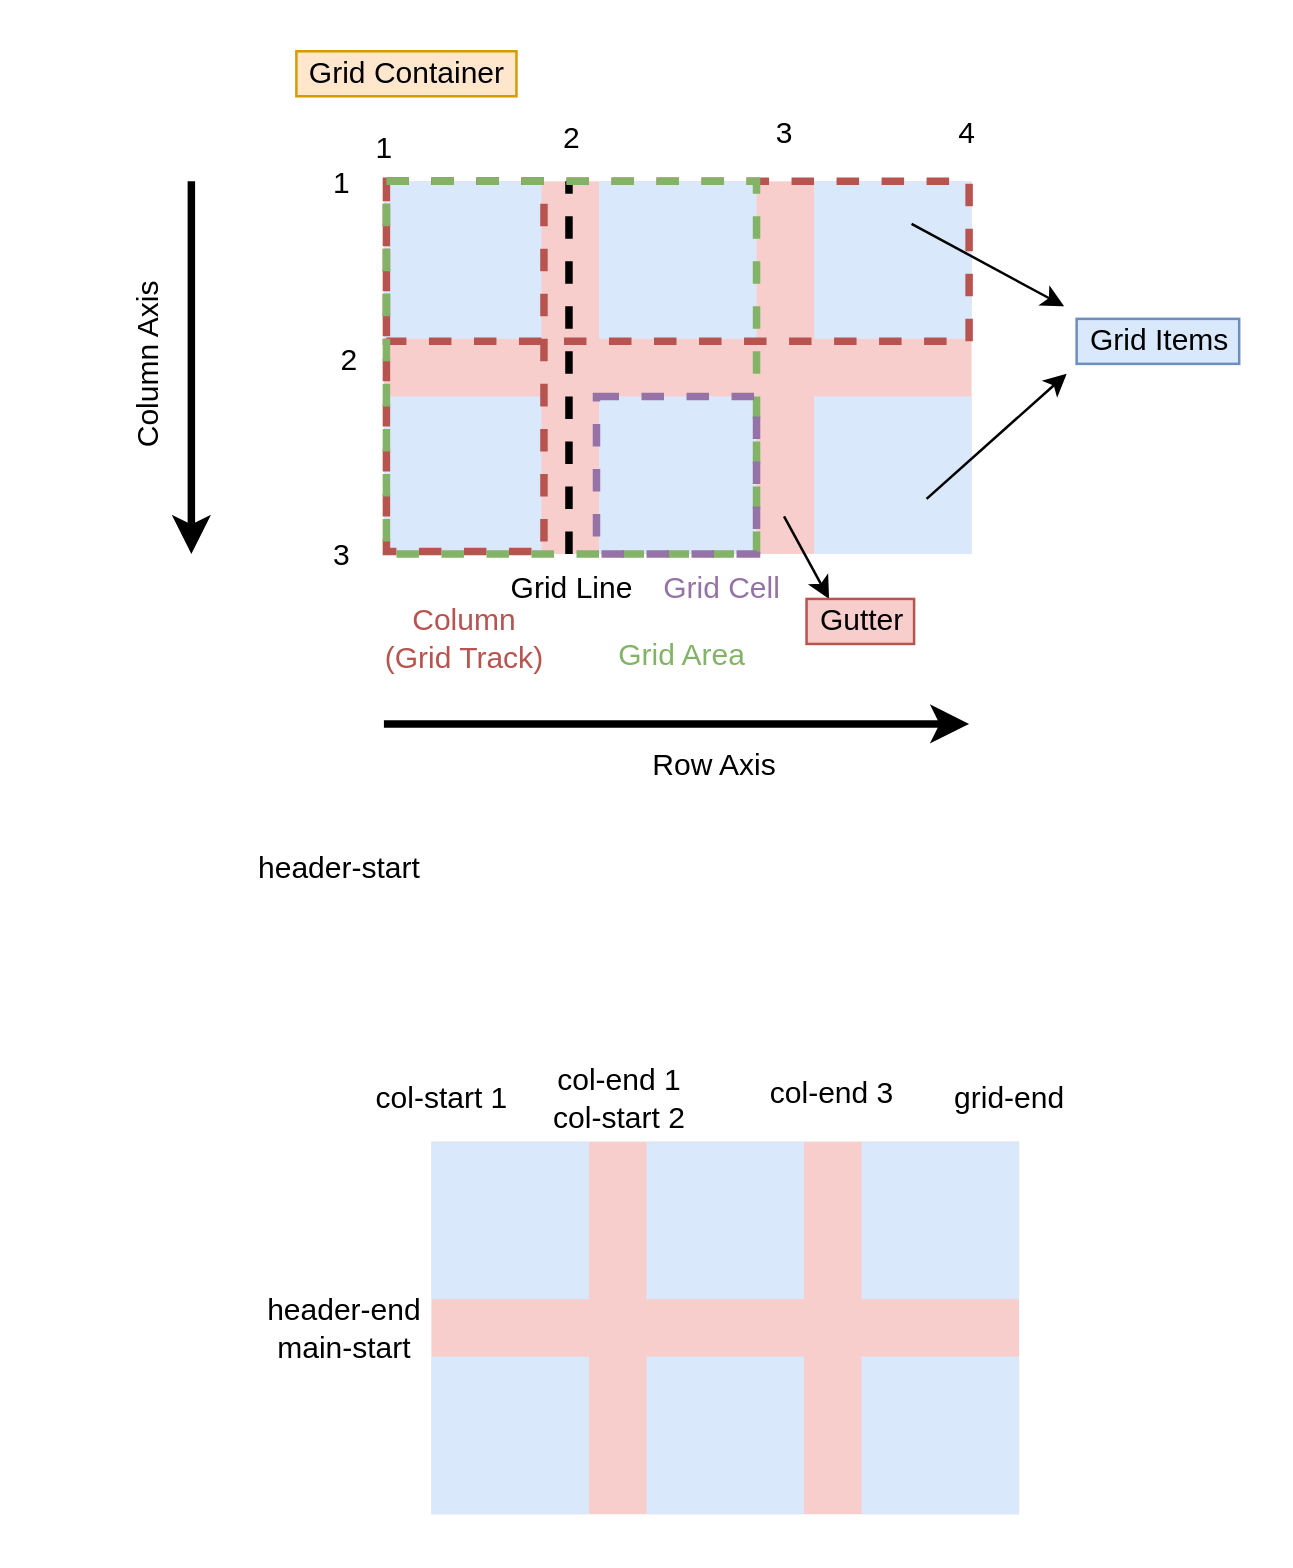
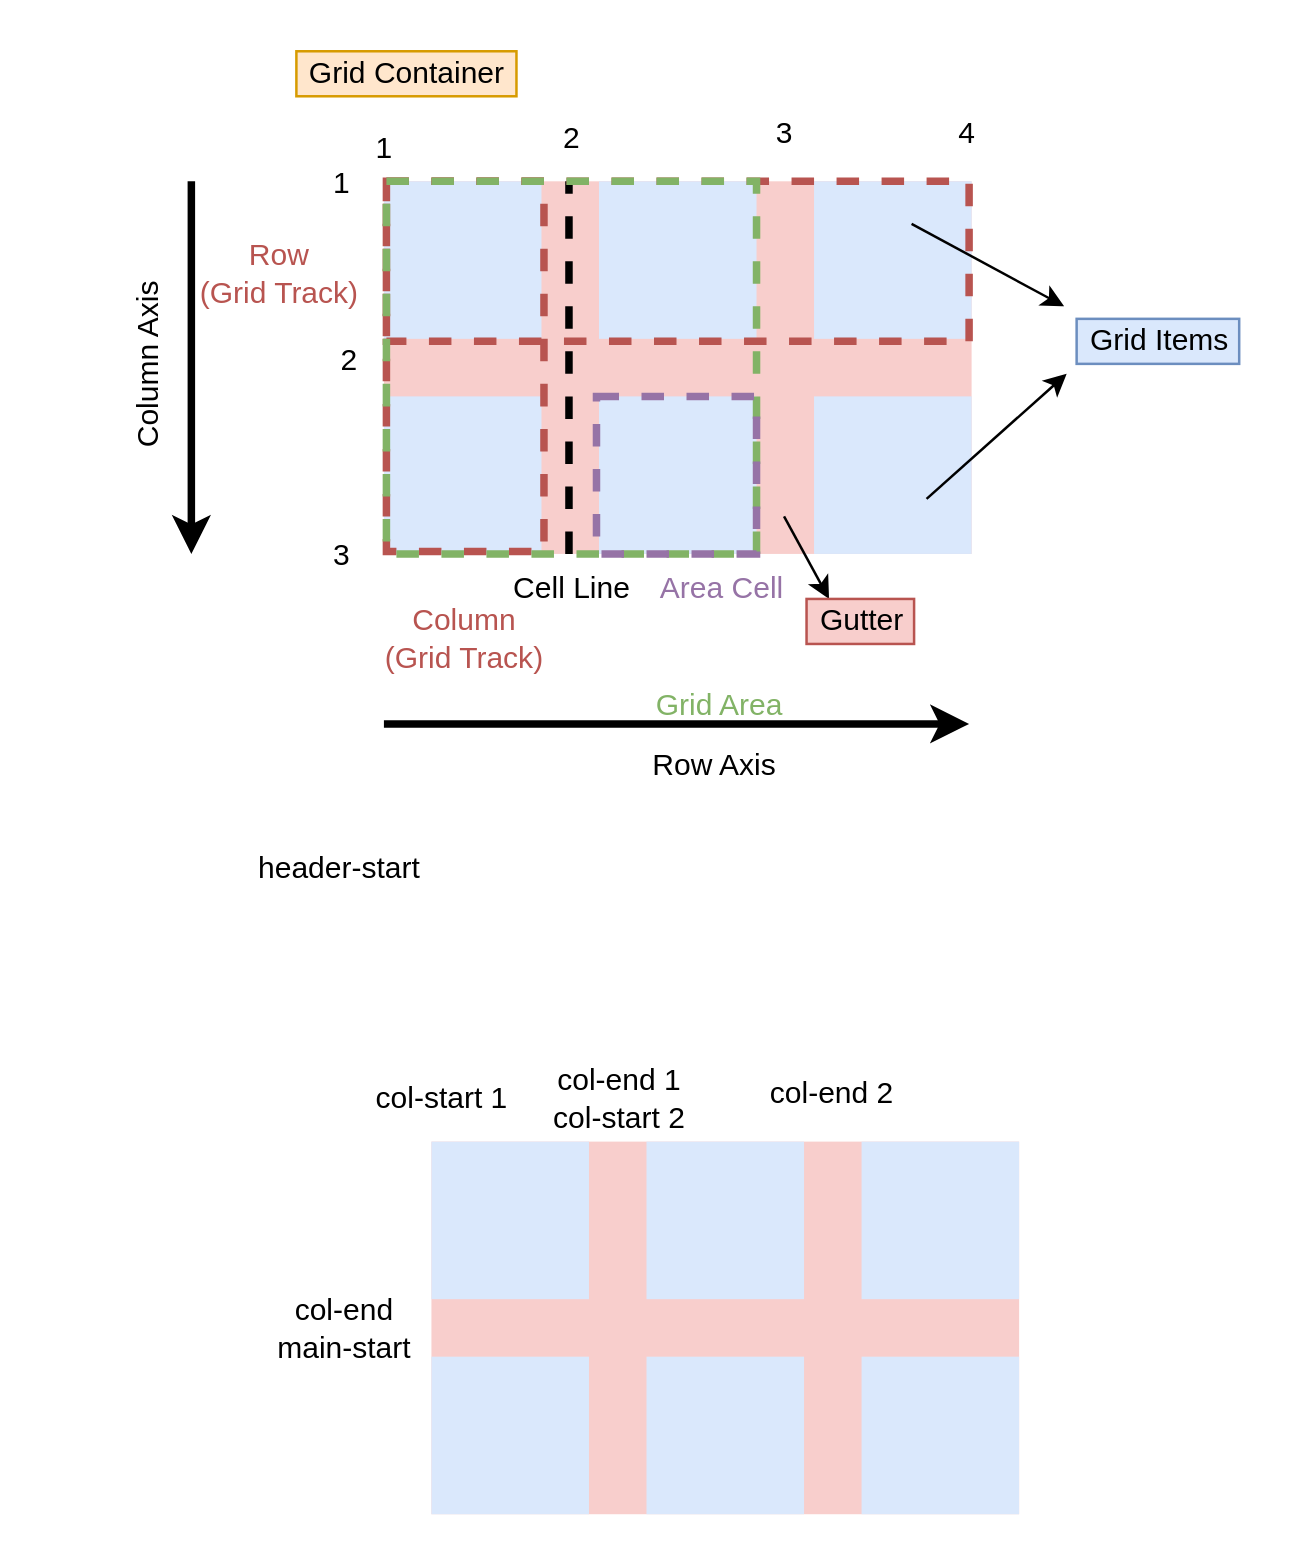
none -> (278, 274)
(573, 589) -> (573, 589)
(723, 589) -> (723, 589)
(680, 656) -> (718, 706)
(833, 1094) -> (833, 1094)
(1009, 1099) -> none
(345, 1329) -> (345, 1329)
